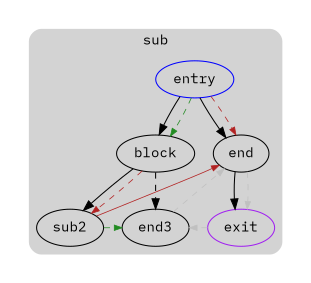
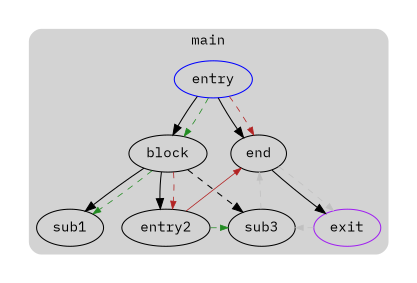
(156, 41) -> (209, 41)
none -> (70, 228)
(70, 228) -> (166, 228)
(156, 228) -> (262, 228)
